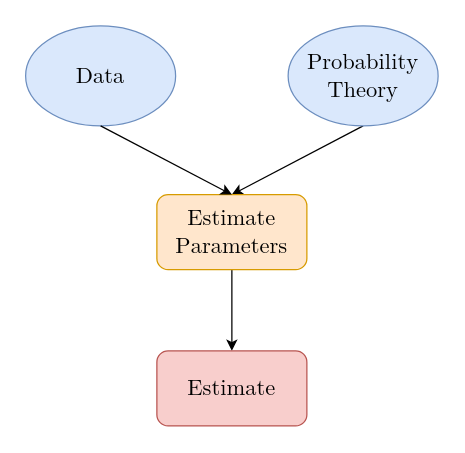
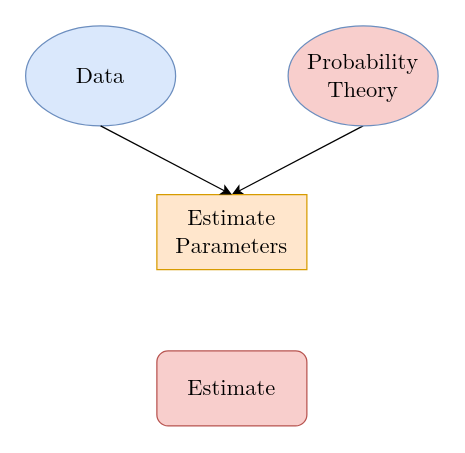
(363, 76) -> (363, 76)
(232, 232) -> (232, 232)
(232, 306) -> none
